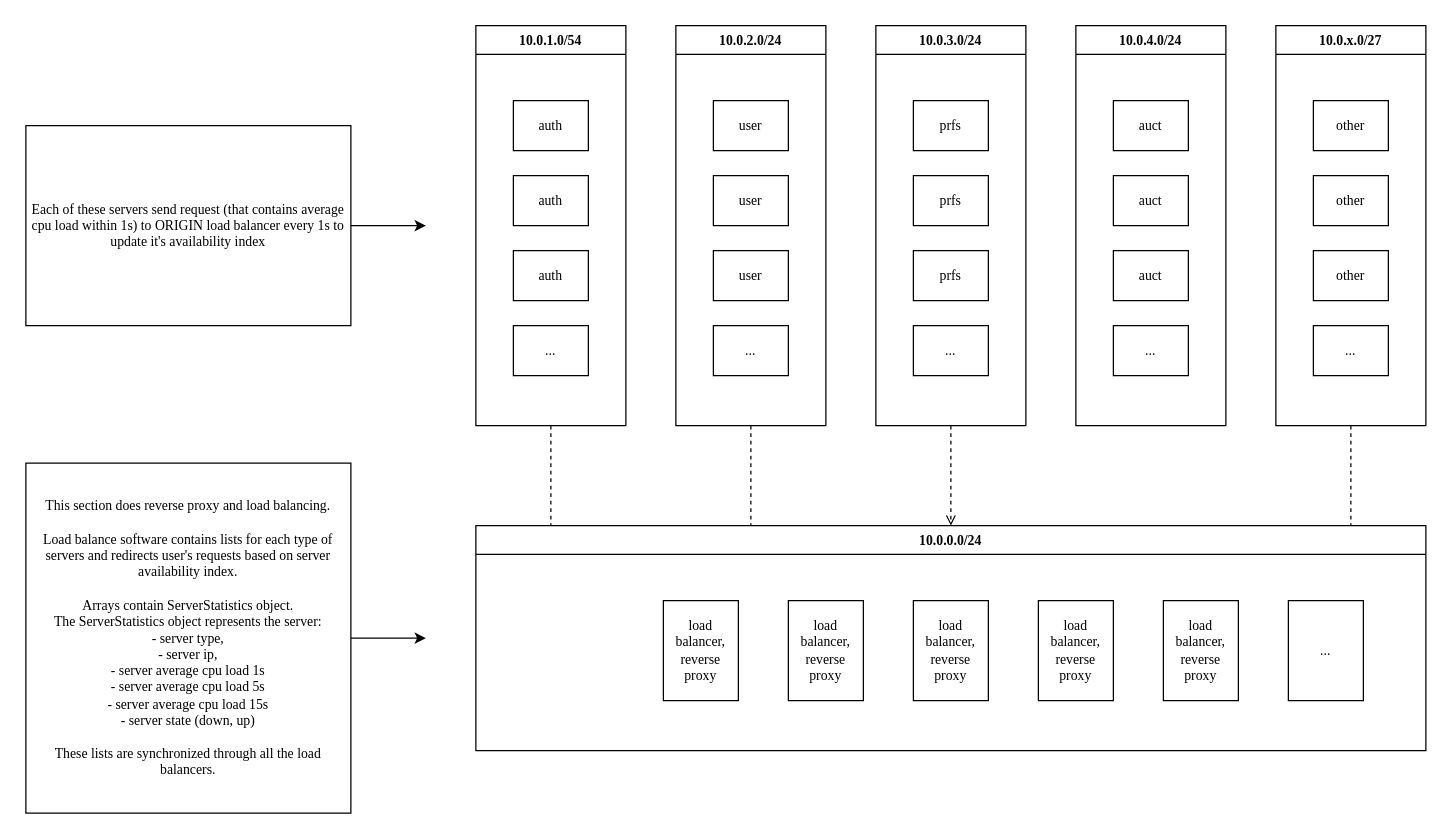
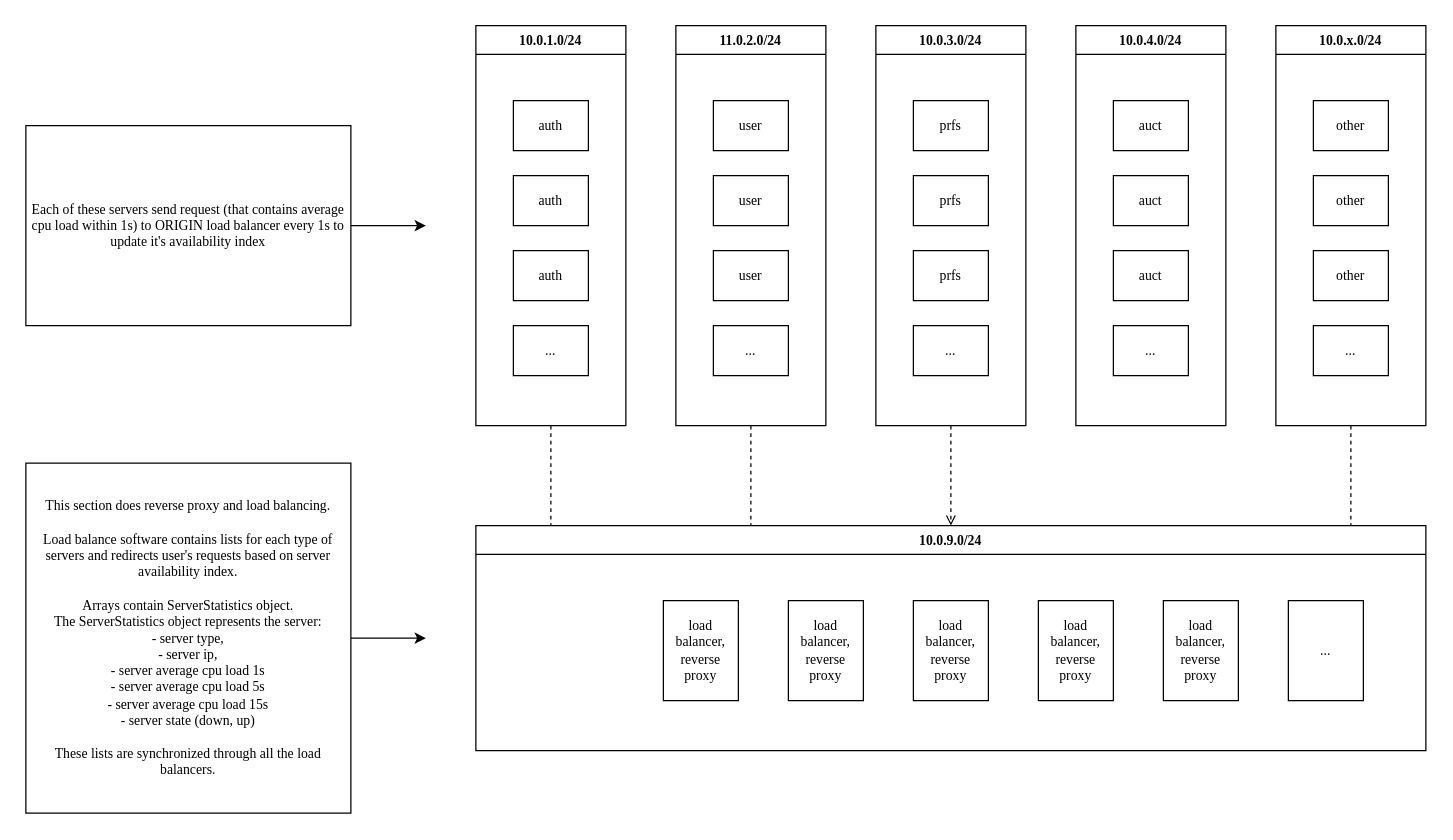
(551, 41) -> (551, 41)
(751, 41) -> (751, 41)
(1351, 41) -> (1351, 41)
(951, 541) -> (951, 541)
